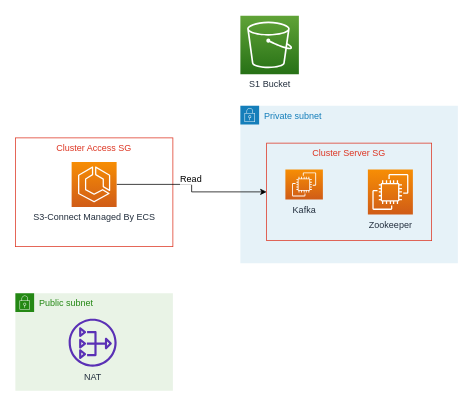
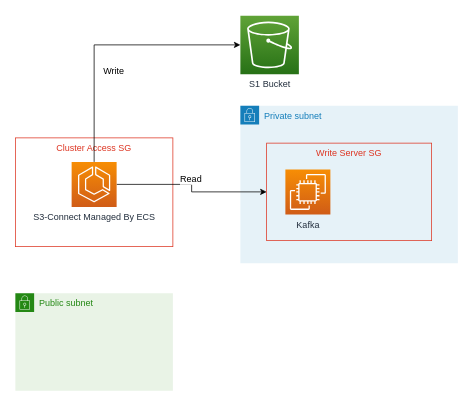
none -> (94, 45)
(349, 153) -> (349, 153)
(304, 184) -> (308, 192)
(390, 192) -> none
(93, 342) -> none
